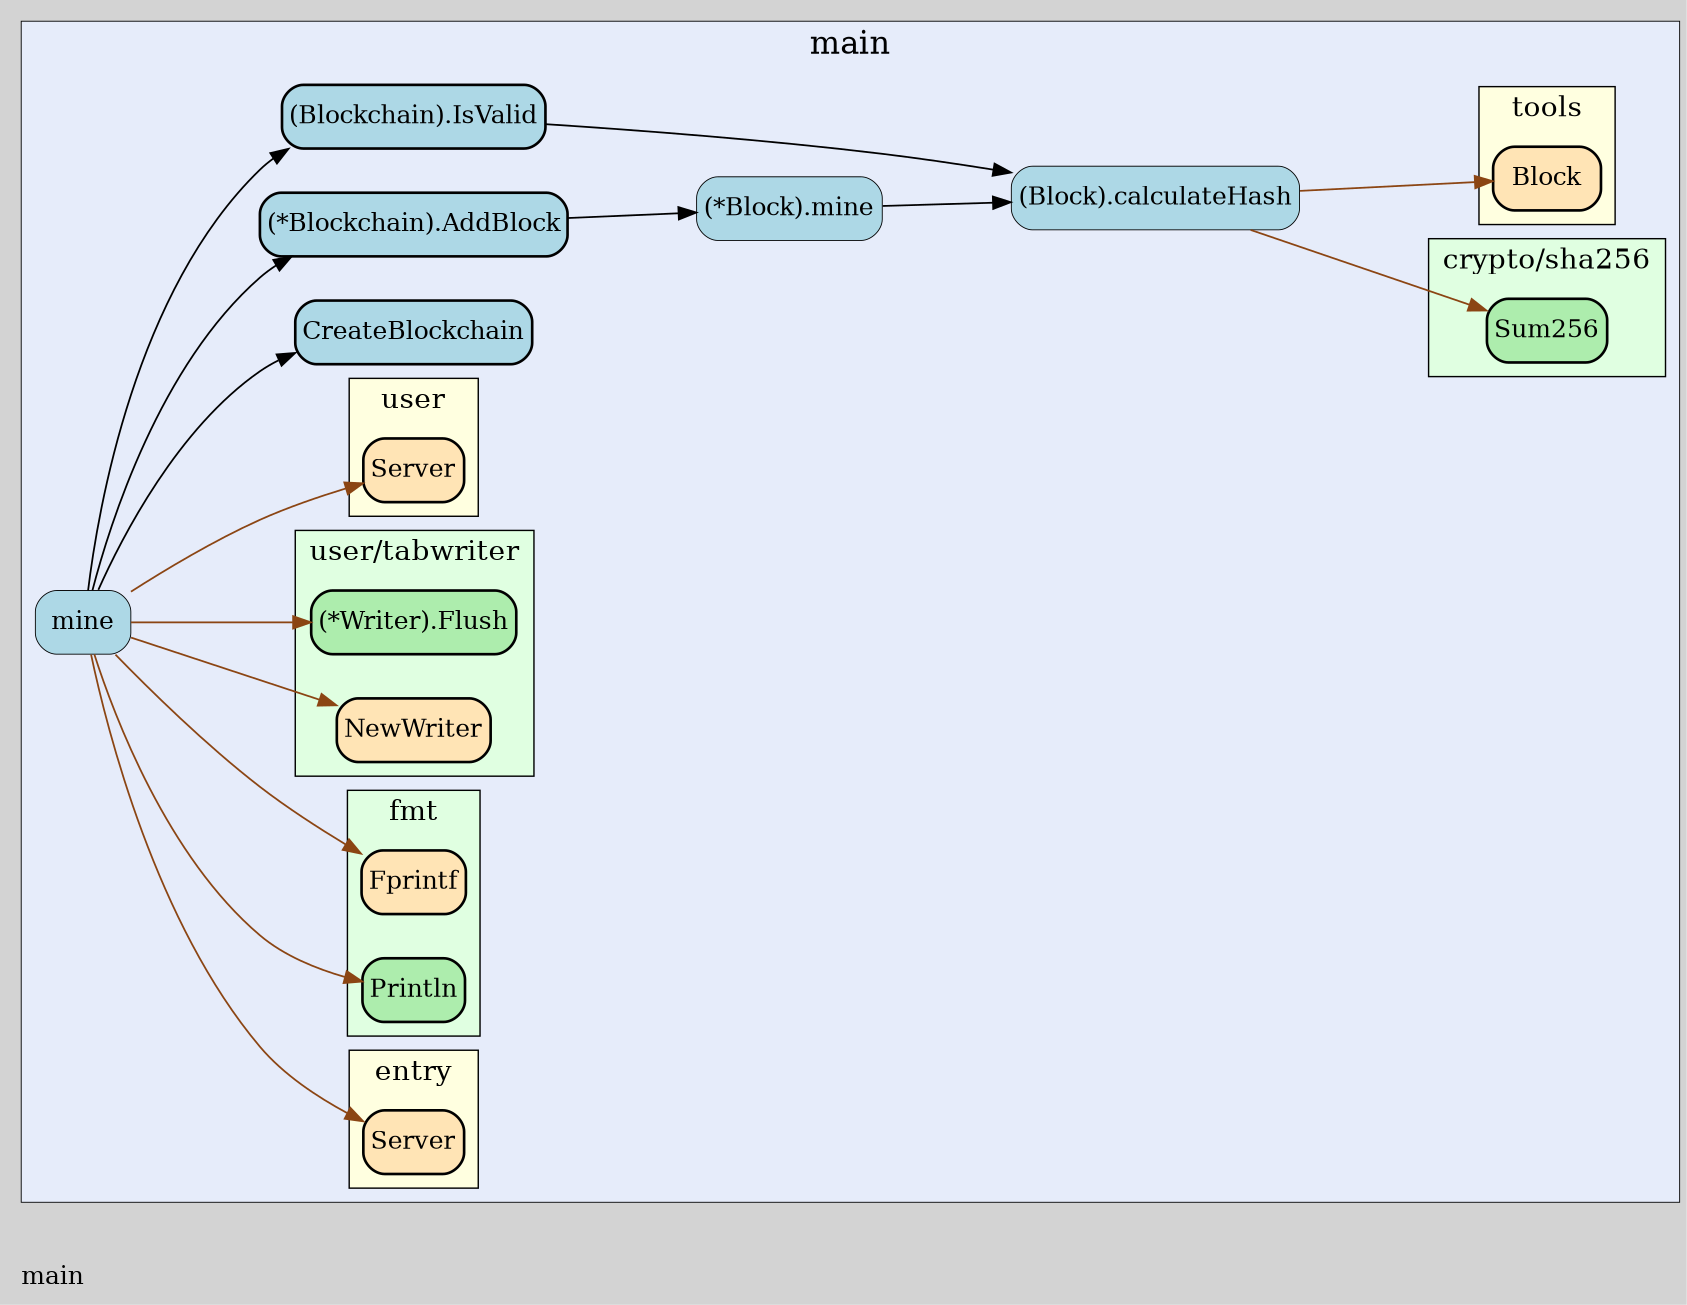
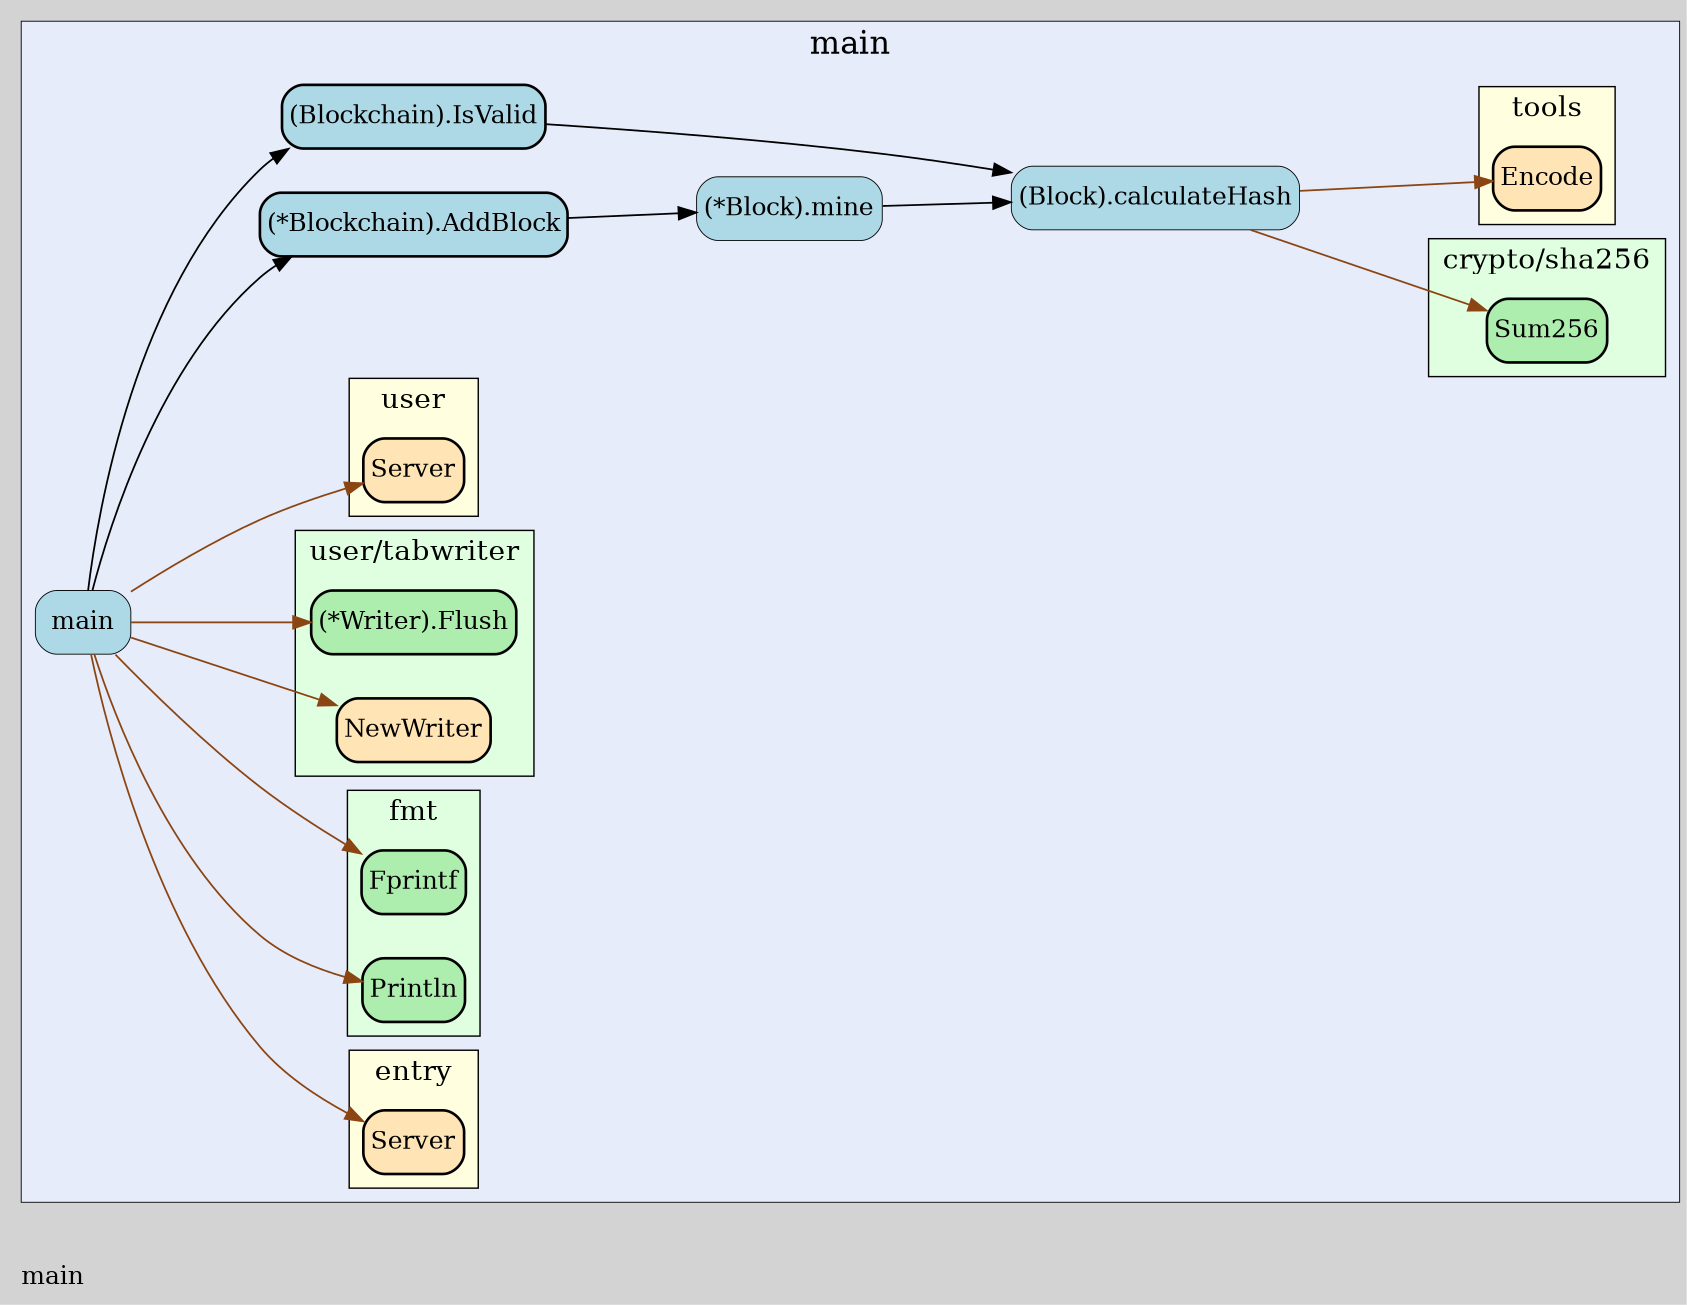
(1547, 179) -> (1547, 179)
(414, 332) -> none
(83, 622) -> (83, 622)
(414, 882) -> (414, 882)
